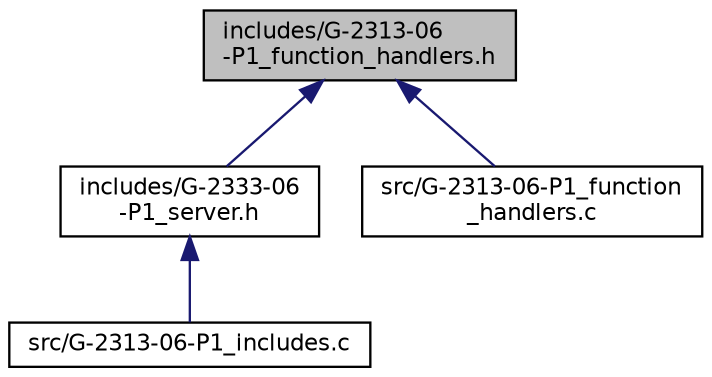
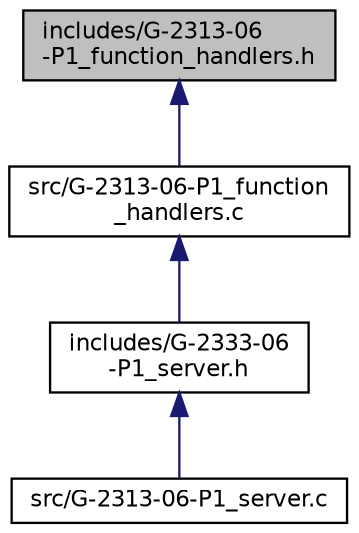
(266, 131) -> (179, 292)
(190, 345) -> (179, 501)
